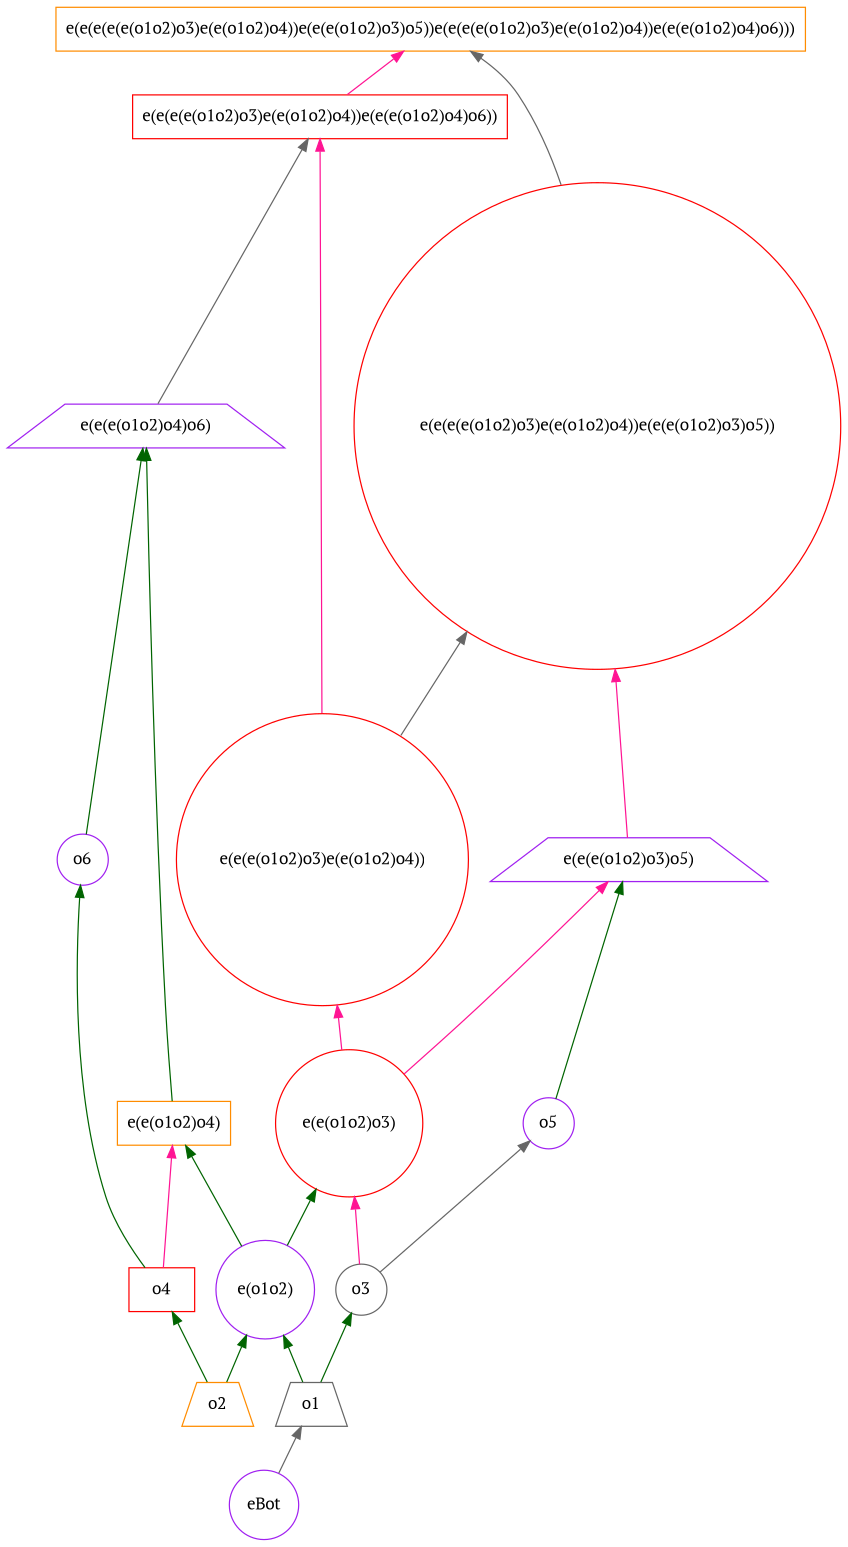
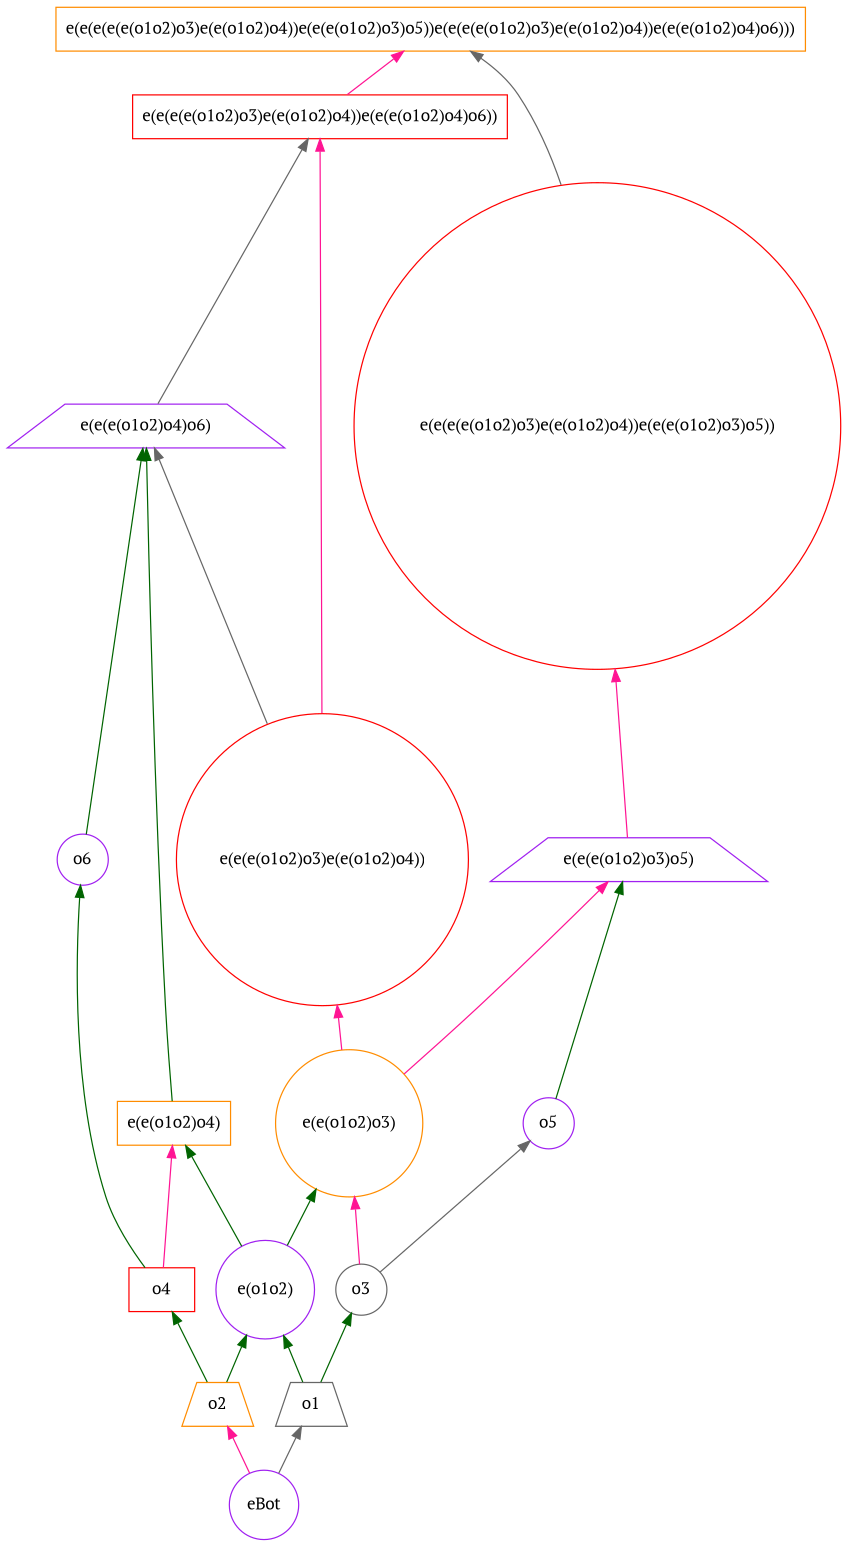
(431, 689) -> (213, 592)
(349, 1123) -> (349, 1123)
none -> (241, 1455)
